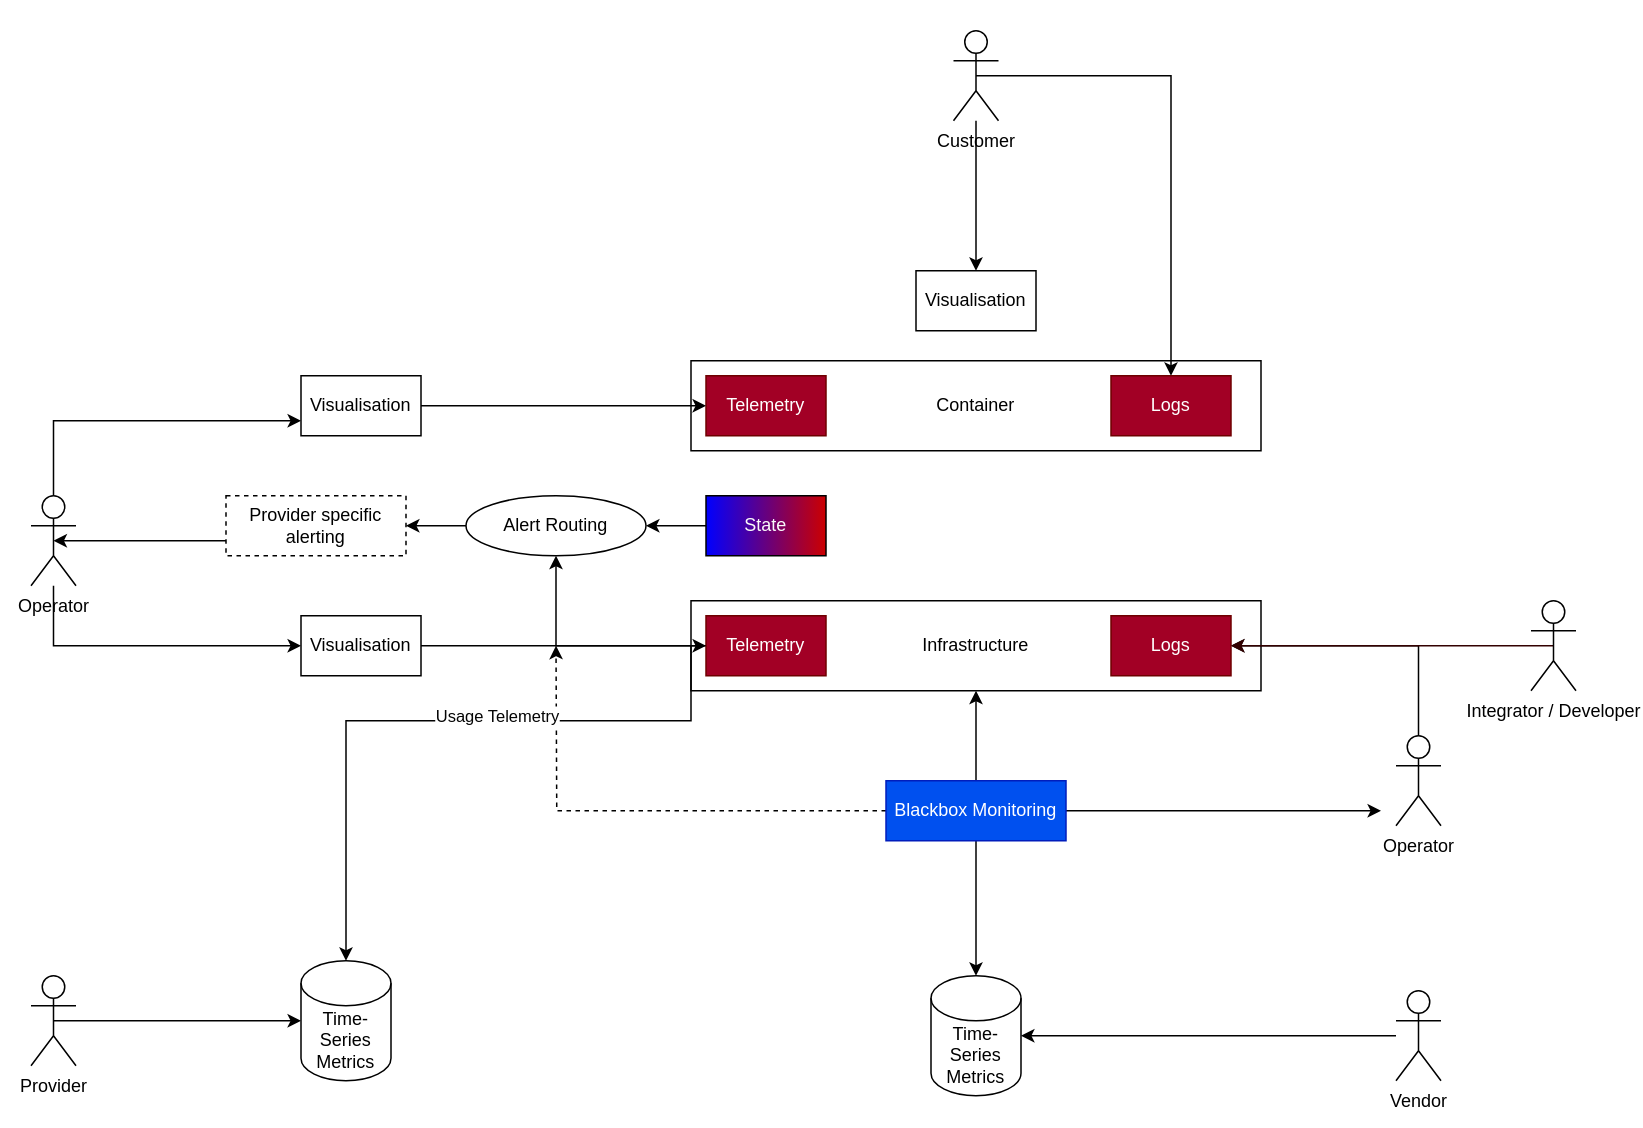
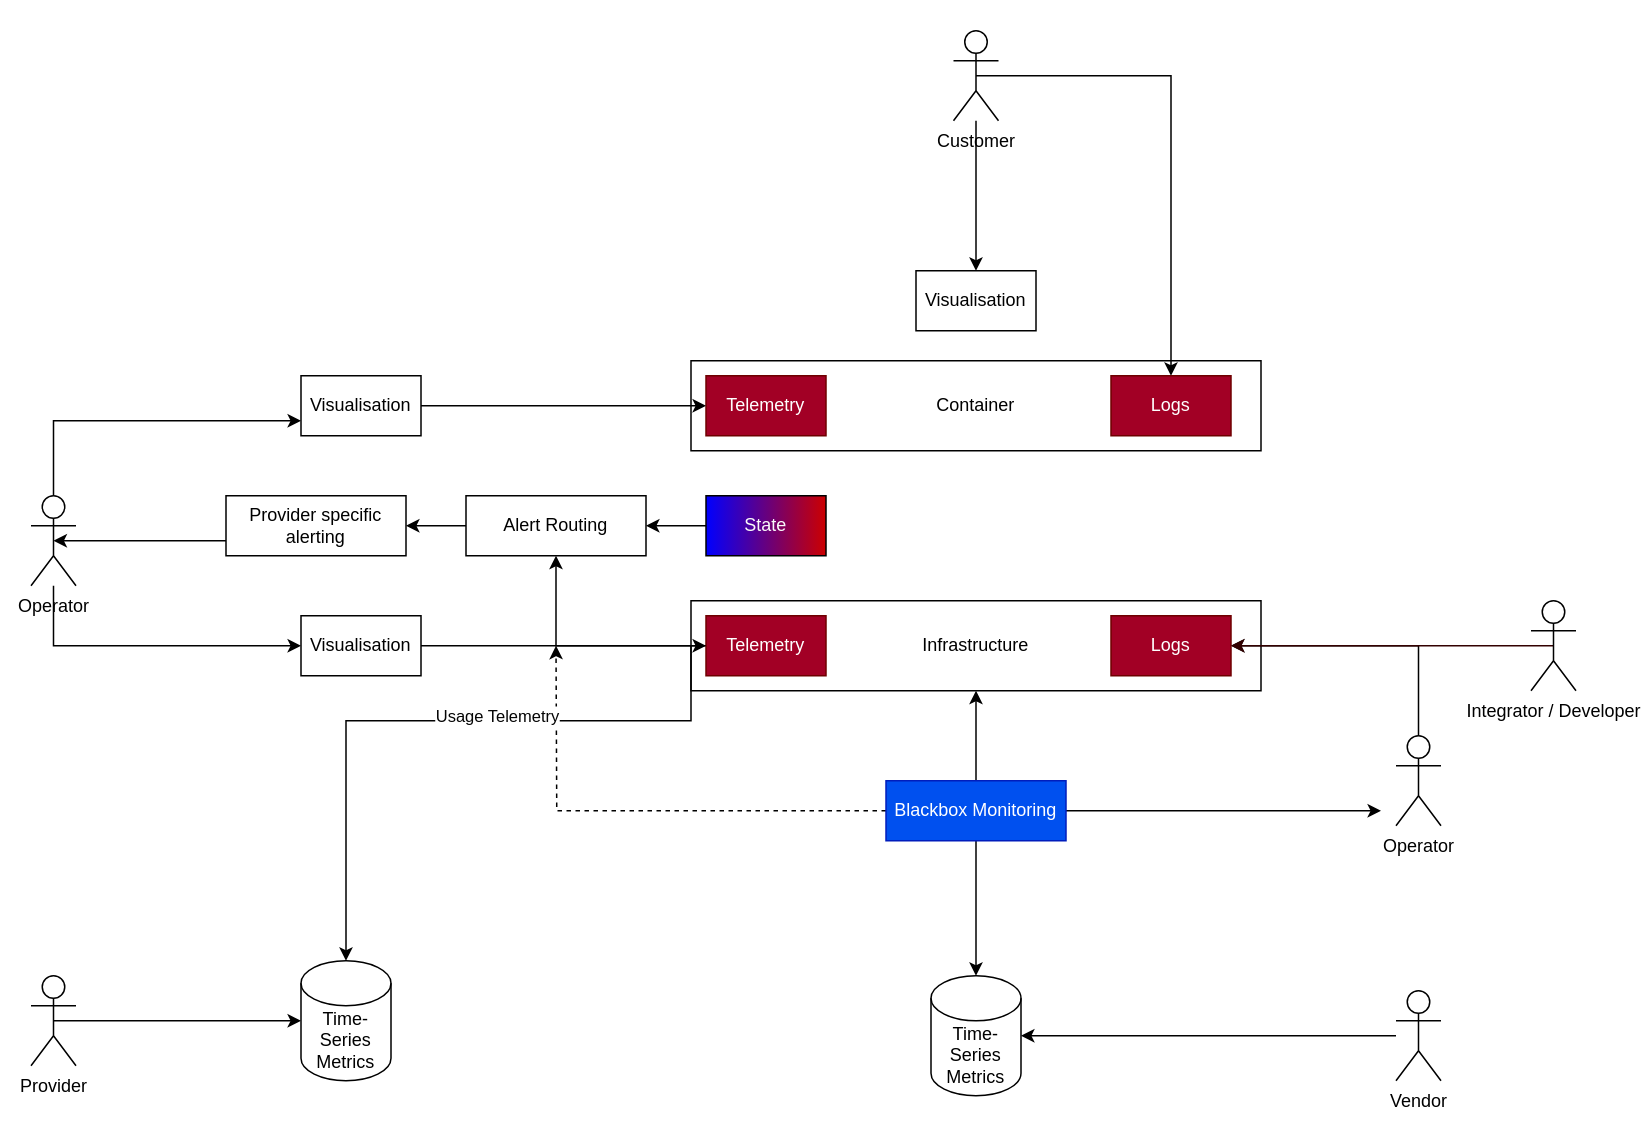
(316, 526) -> (316, 526)
(556, 526) -> (556, 526)
